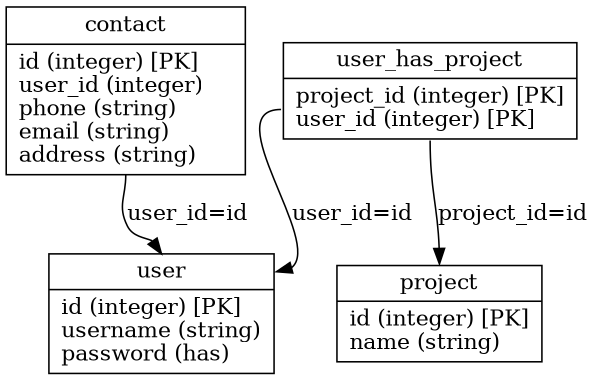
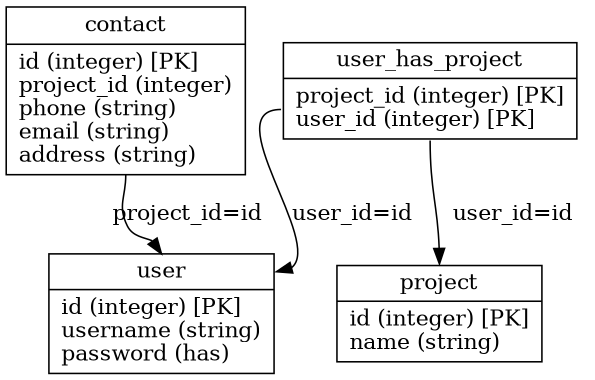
(111, 85) -> (126, 85)
(188, 214) -> (188, 214)
(513, 214) -> (513, 214)
